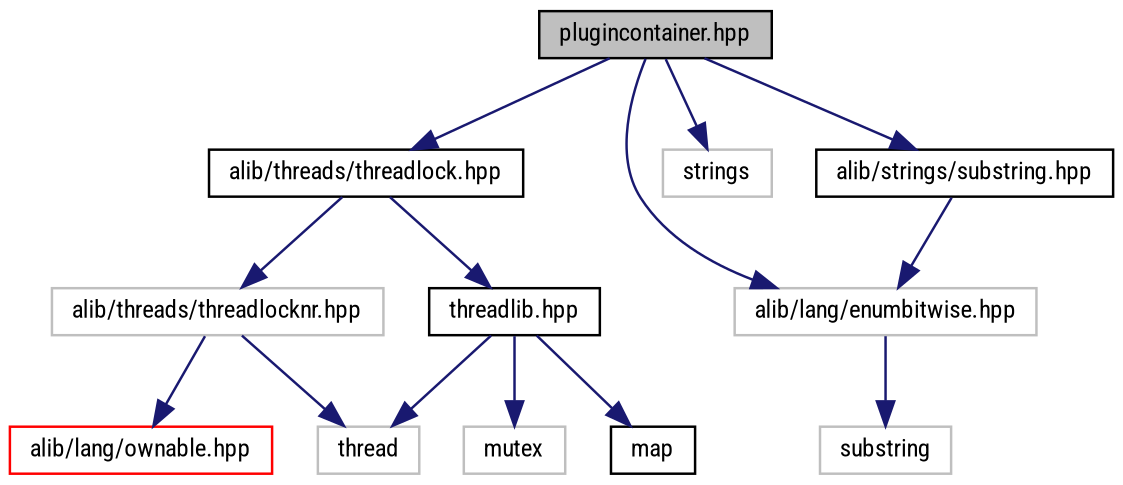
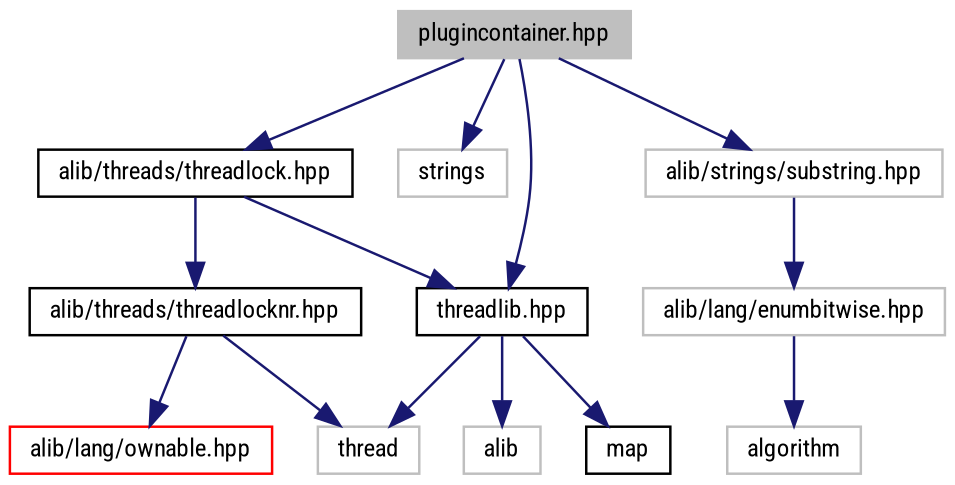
(656, 35) -> (515, 35)
(965, 173) -> (794, 173)
(640, 197) -> (531, 162)
(218, 312) -> (195, 312)
(515, 450) -> (502, 450)
(886, 450) -> (794, 450)
